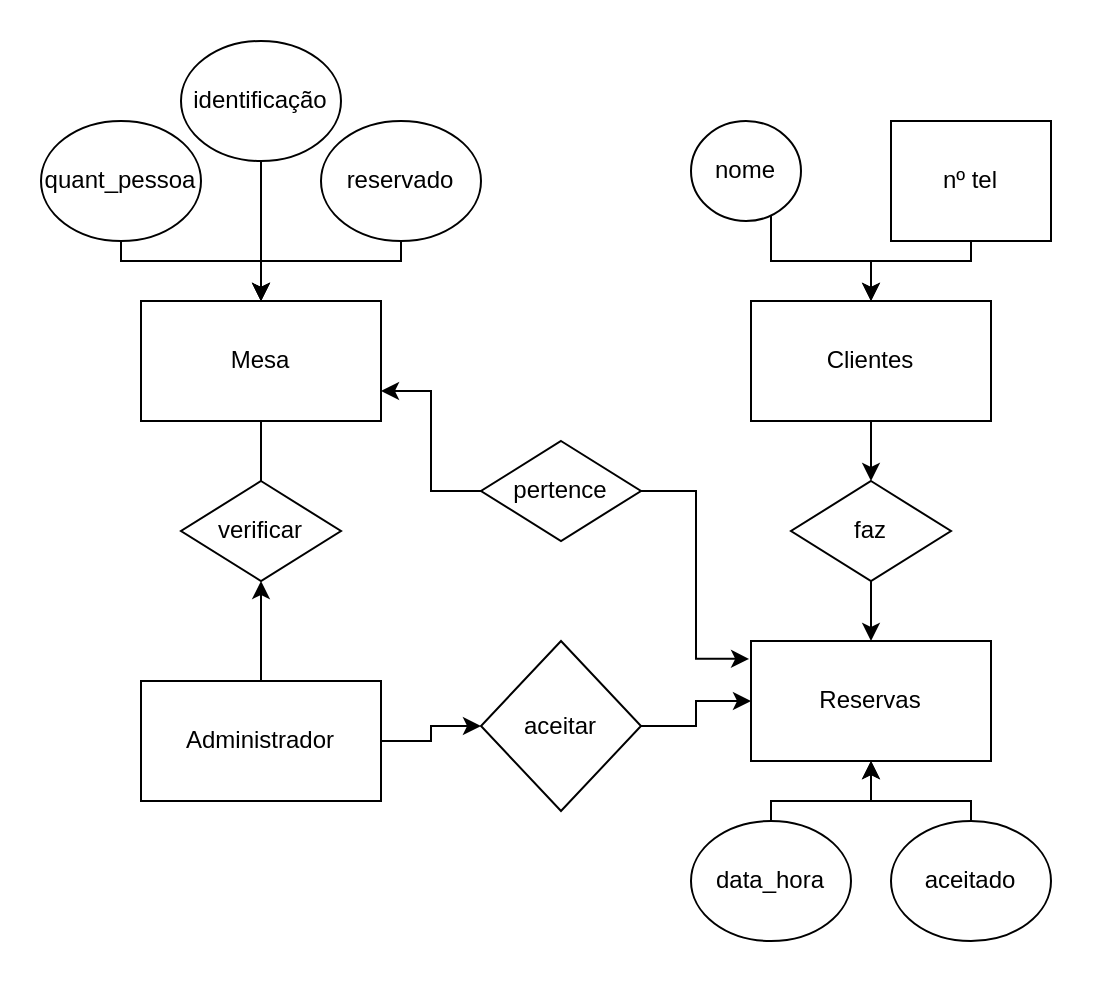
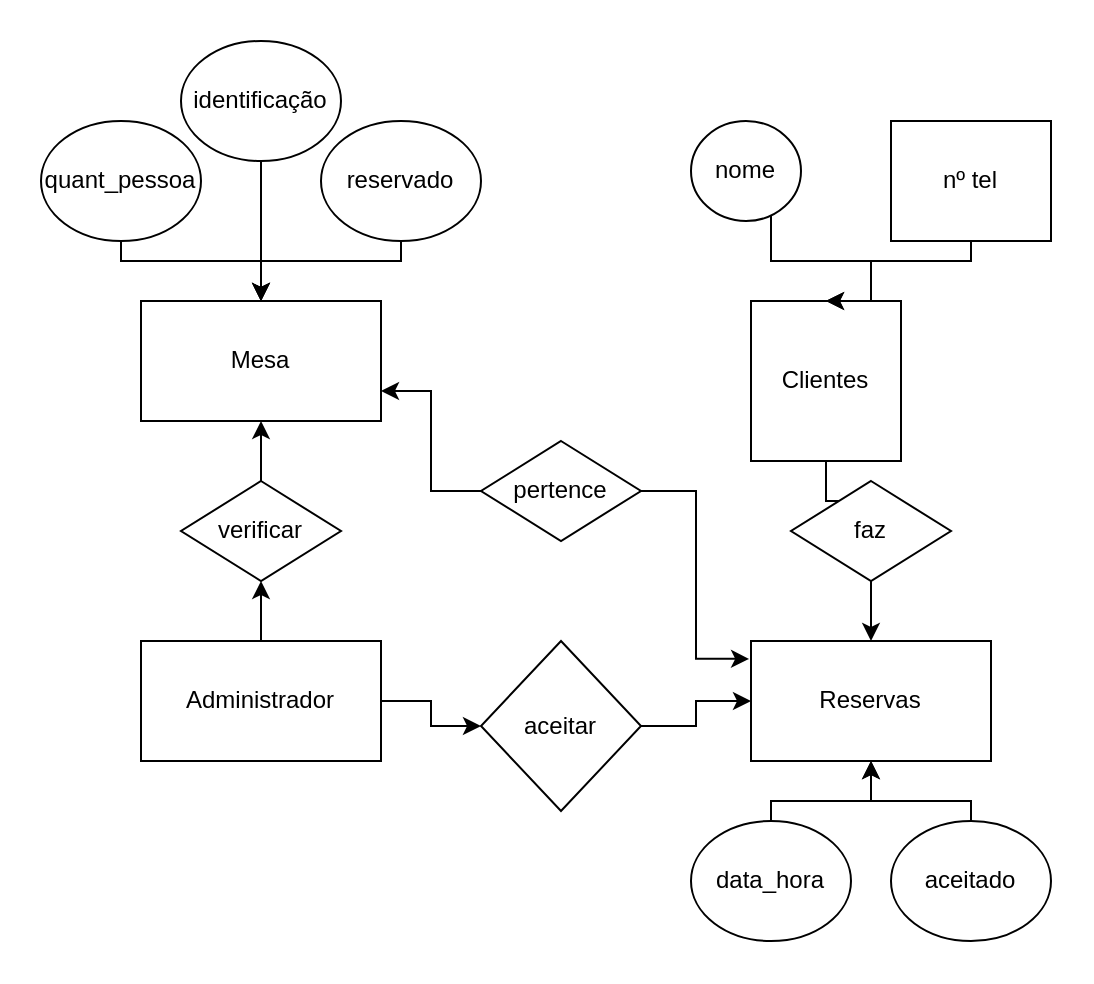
(871, 361) -> (826, 381)
(261, 430) -> (261, 436)
(261, 741) -> (261, 701)
